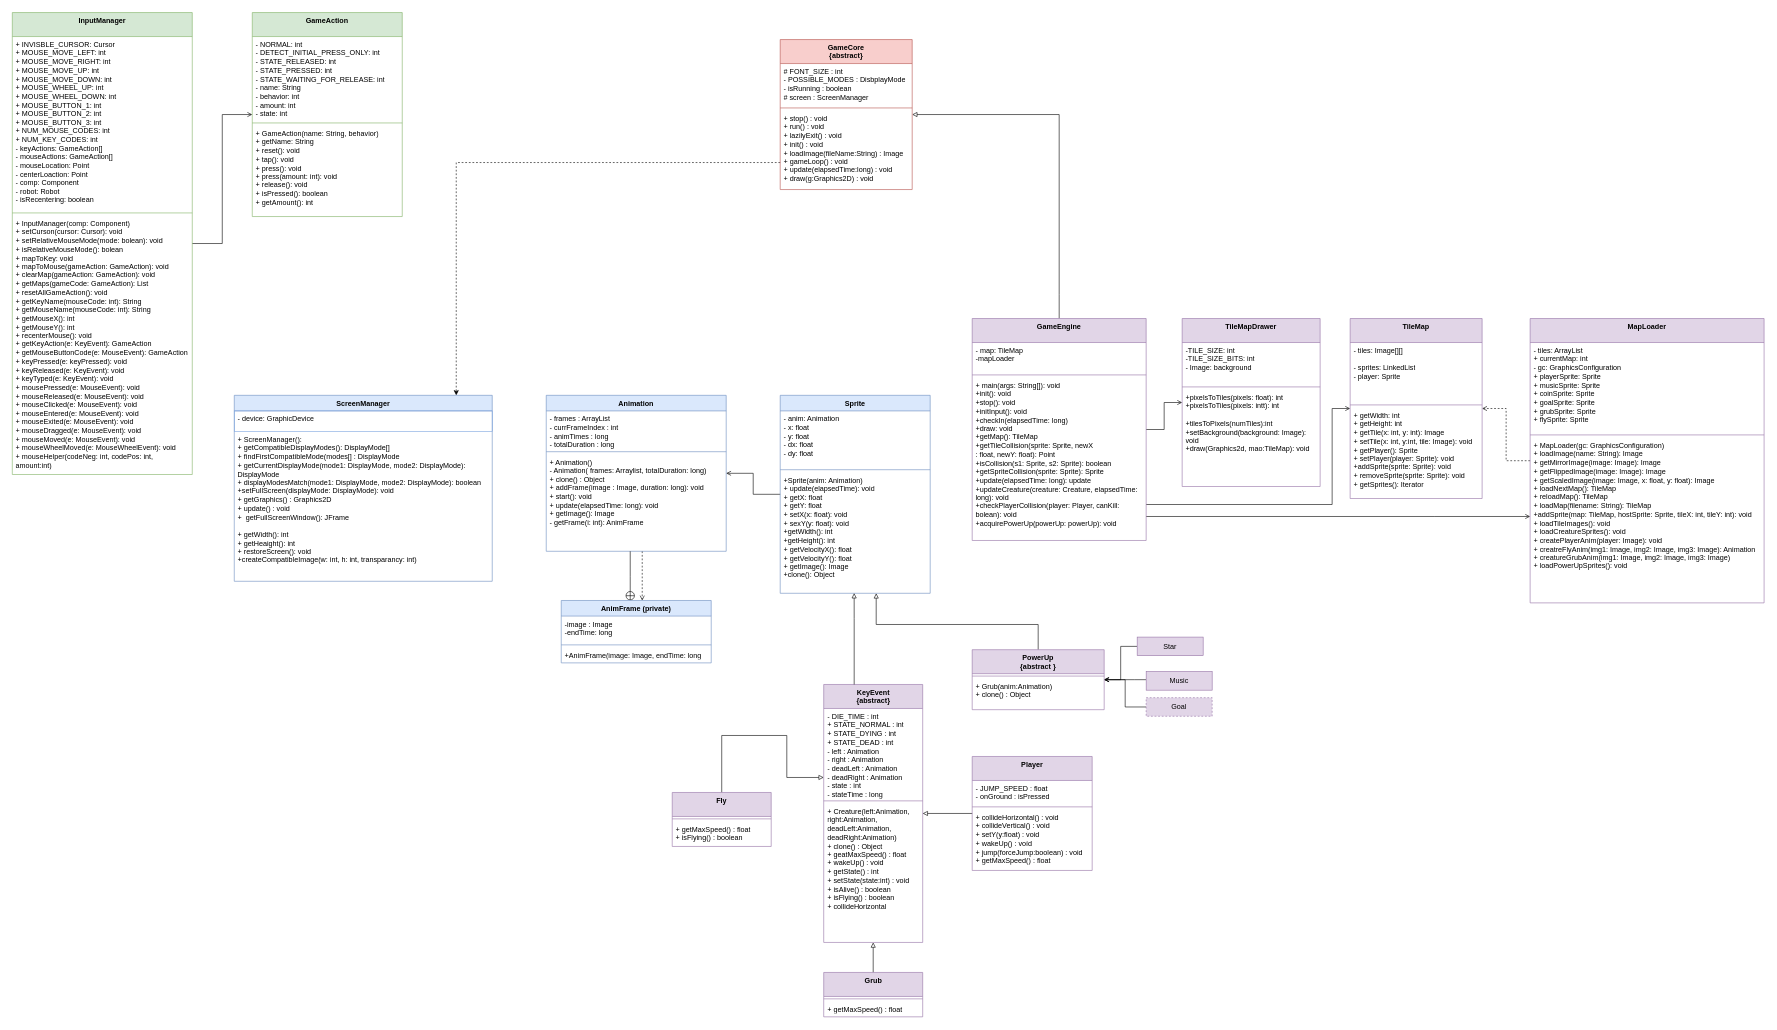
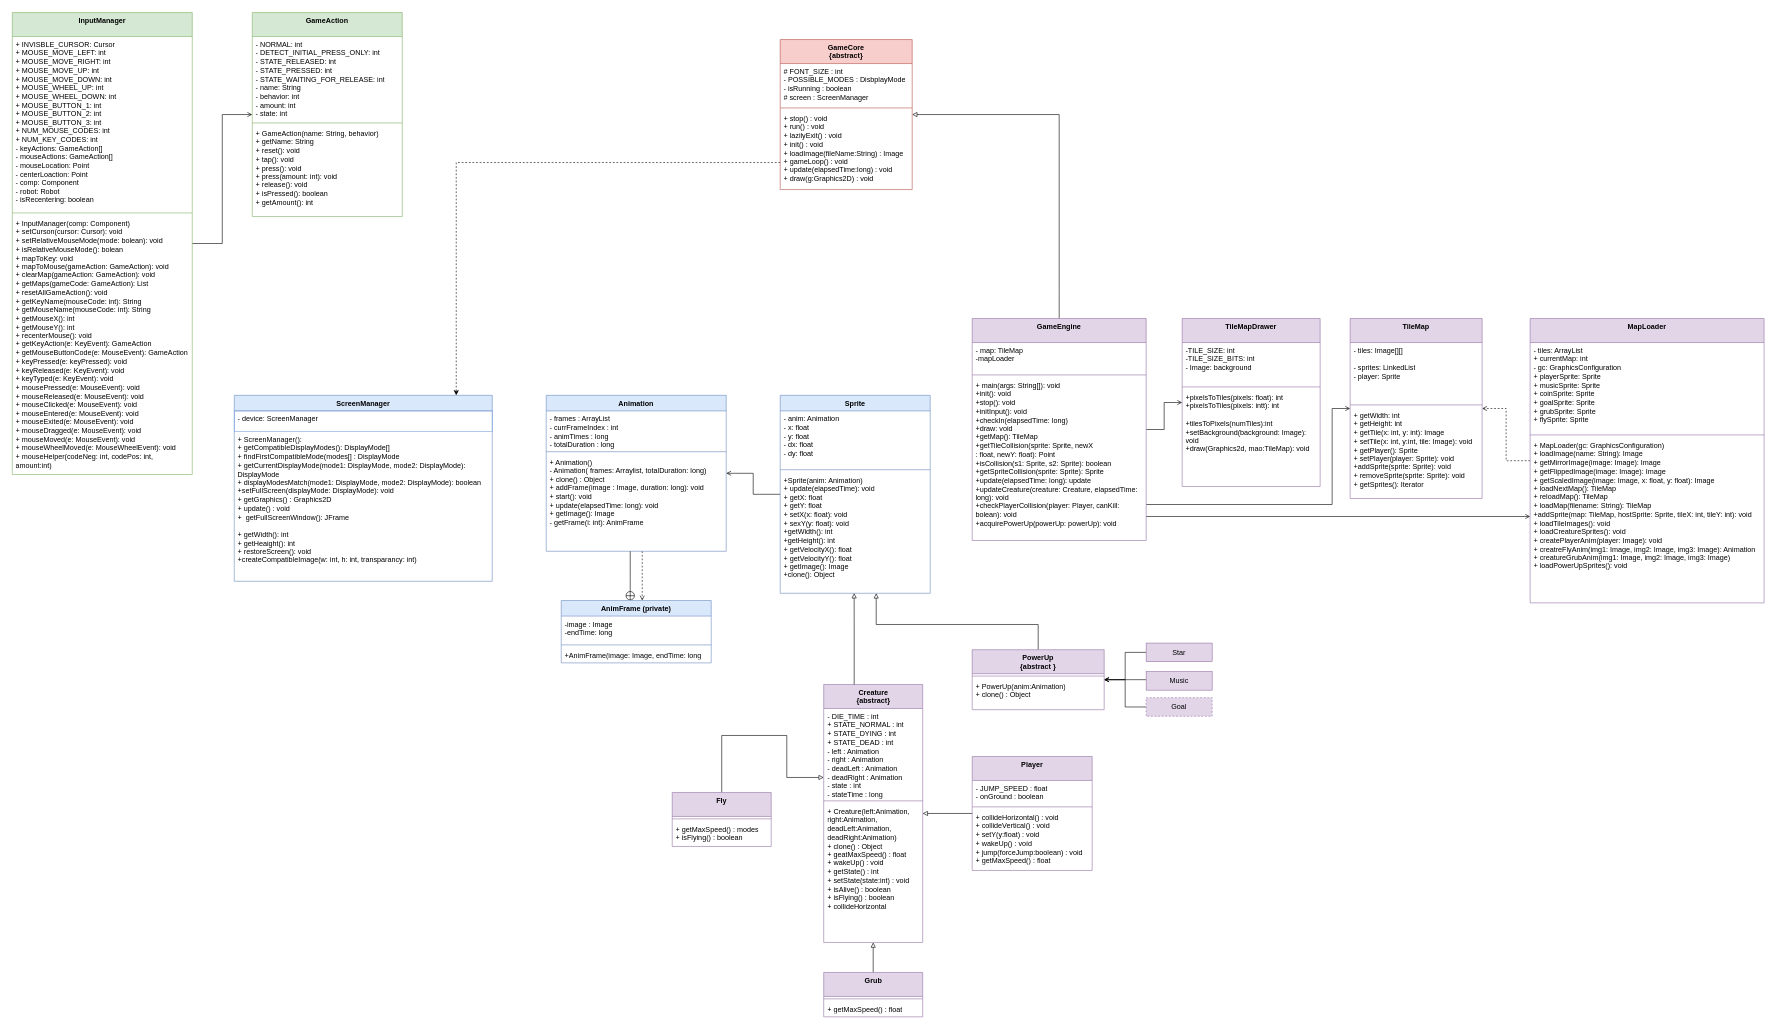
(279, 419) -> (281, 419)
(1170, 646) -> (1179, 652)
(1016, 691) -> (1022, 691)
(874, 697) -> (874, 697)
(1016, 793) -> (1012, 793)
(718, 834) -> (719, 834)
